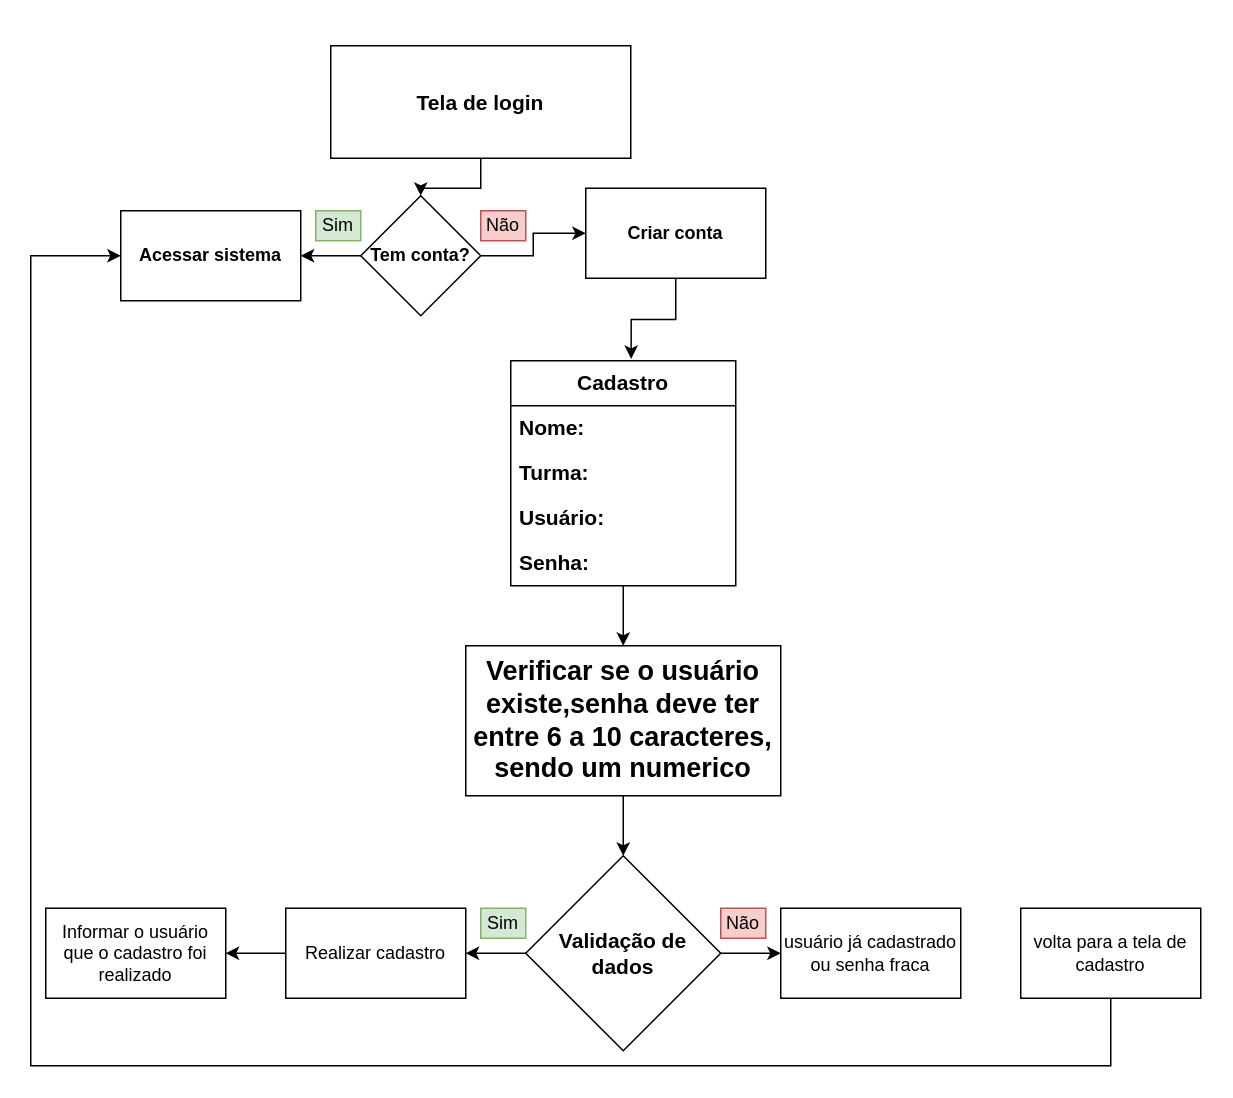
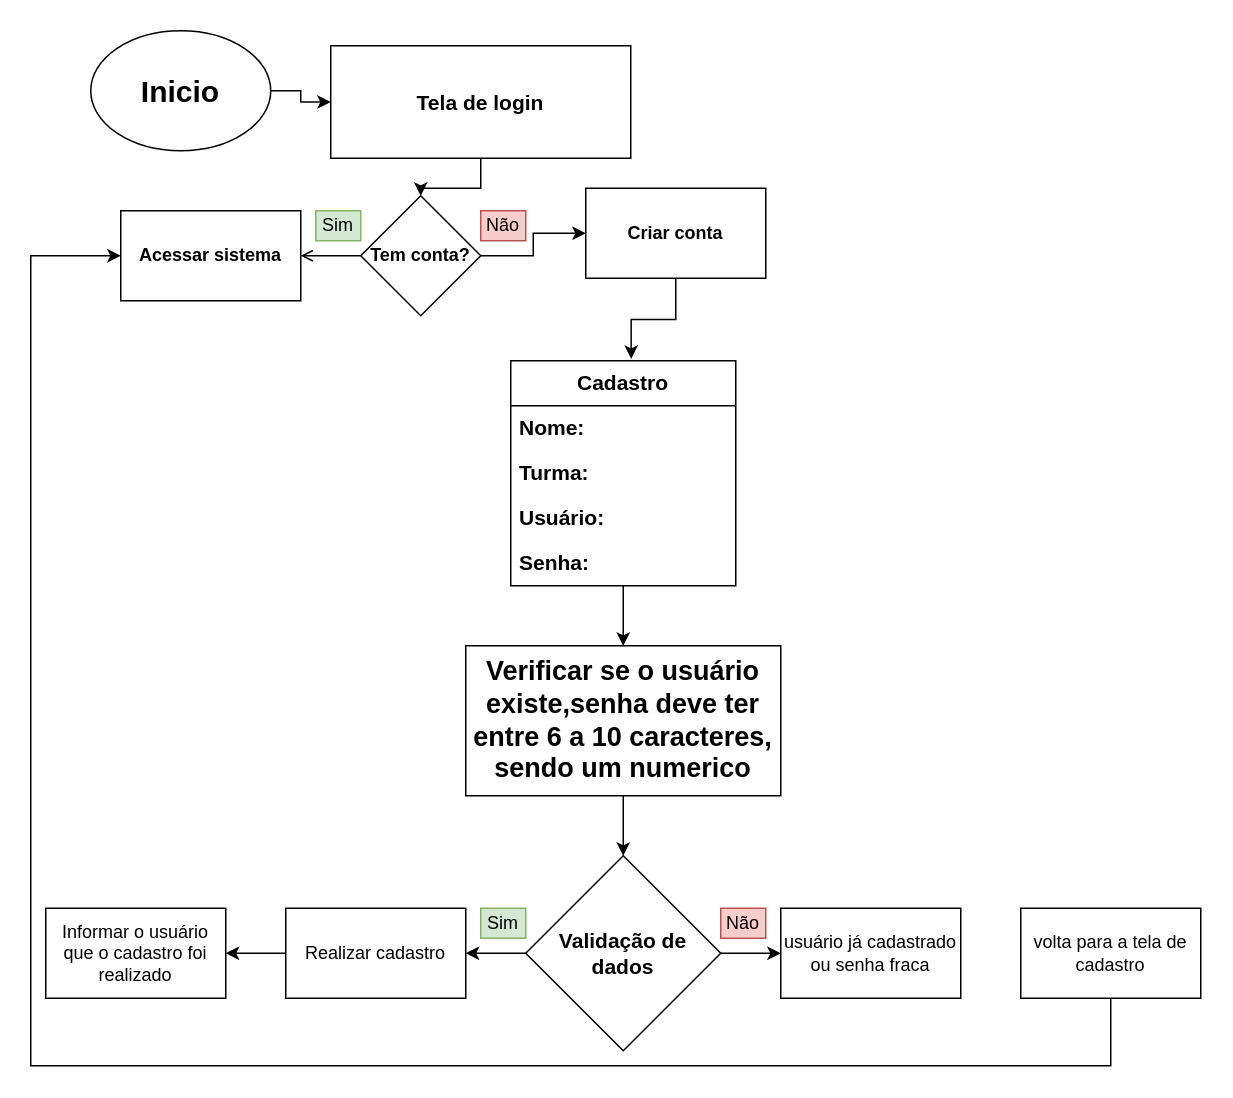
none -> (181, 91)
none -> (301, 91)
(312, 256) -> (309, 256)
